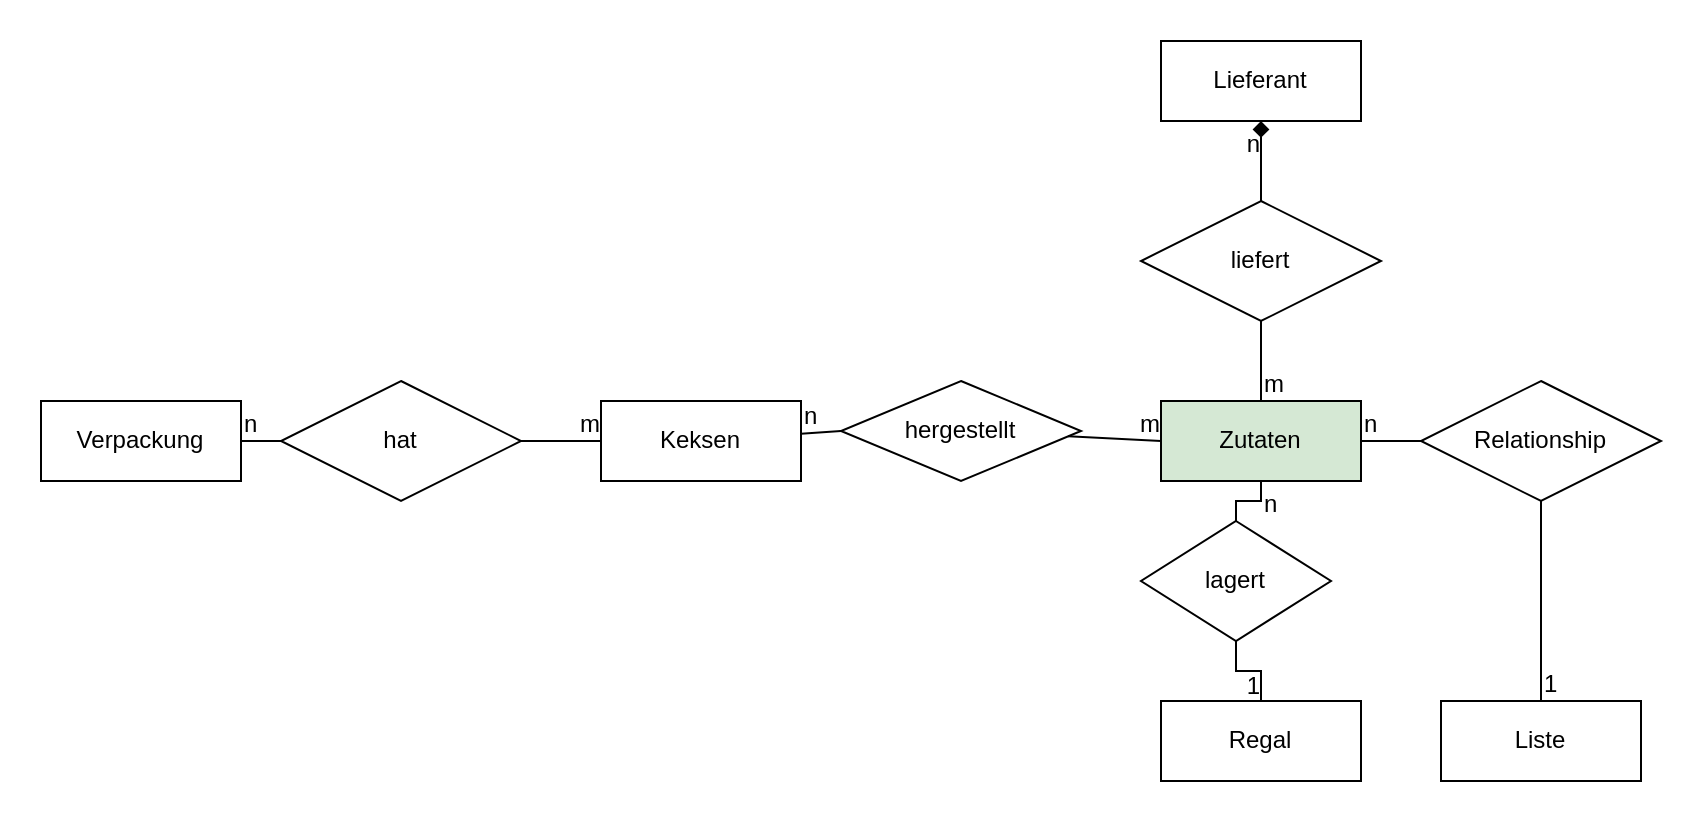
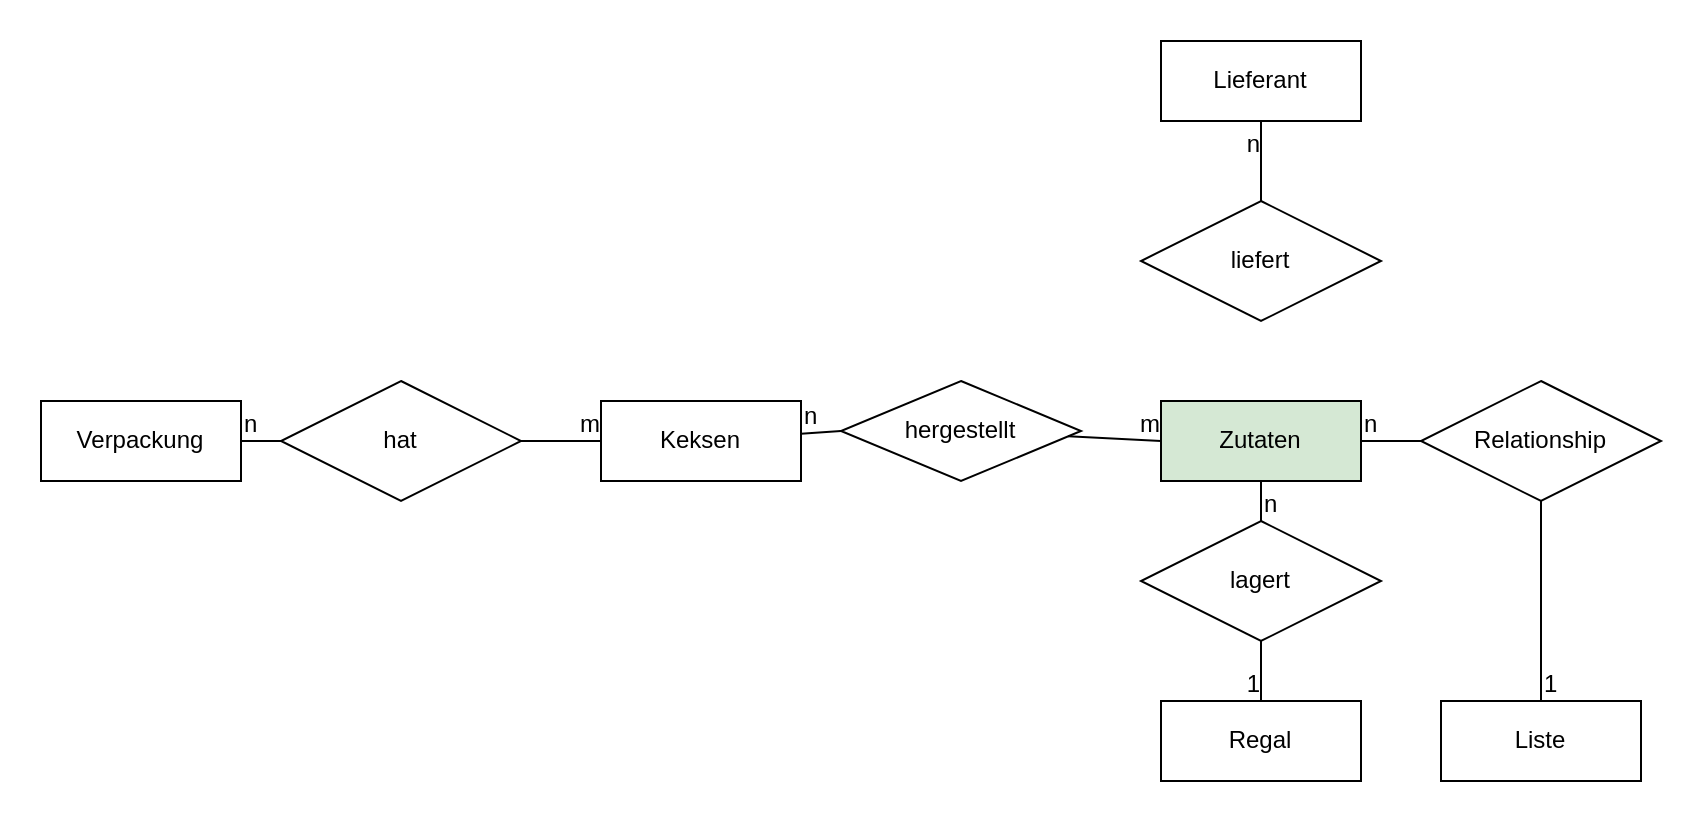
(1261, 137) -> (1261, 129)
(1261, 361) -> none
(1236, 581) -> (1261, 581)
